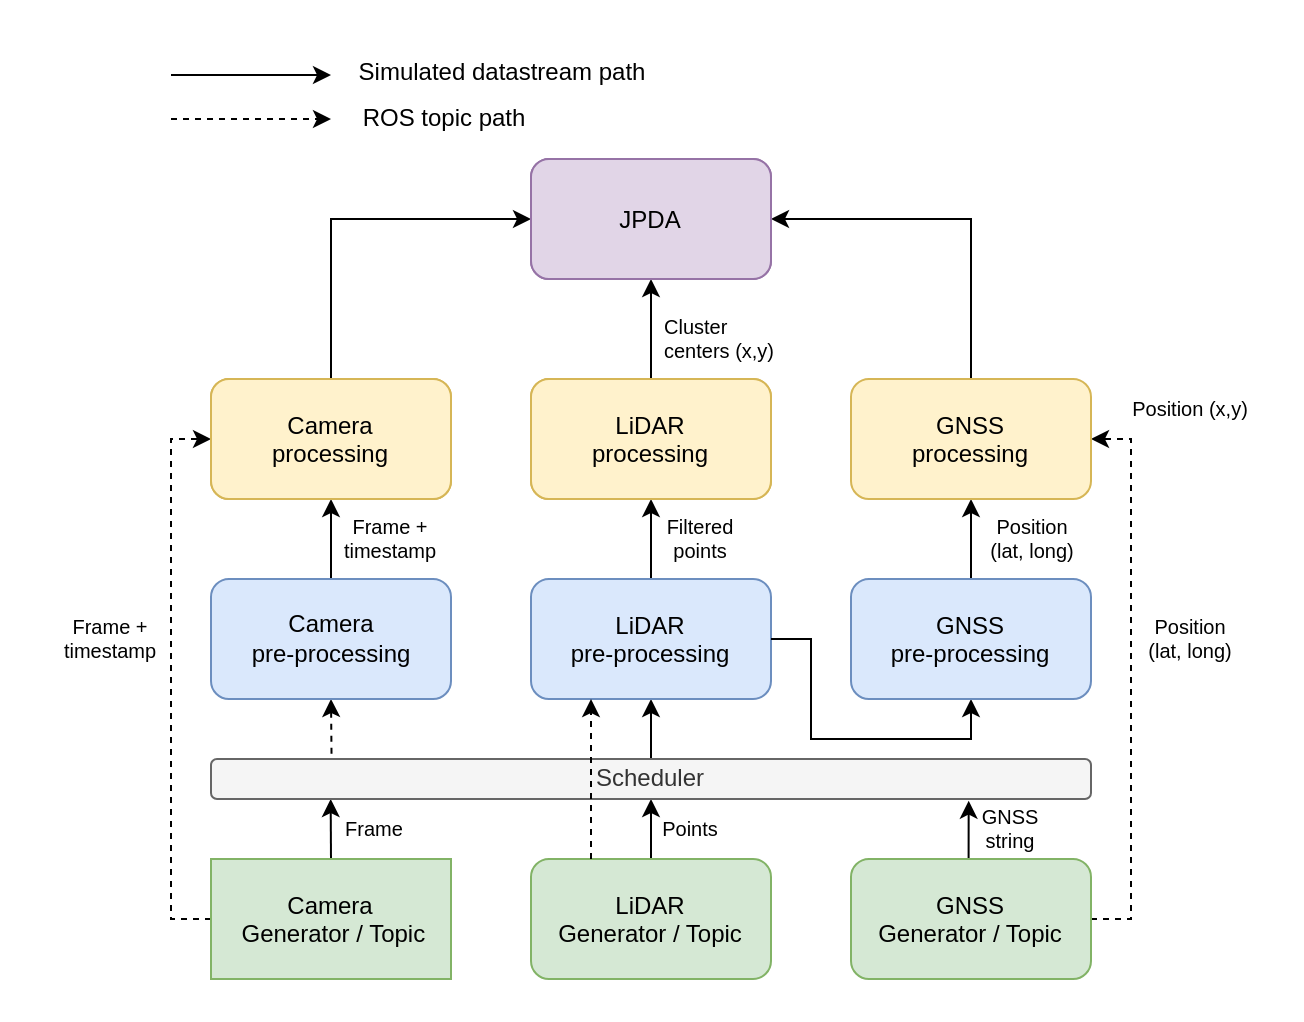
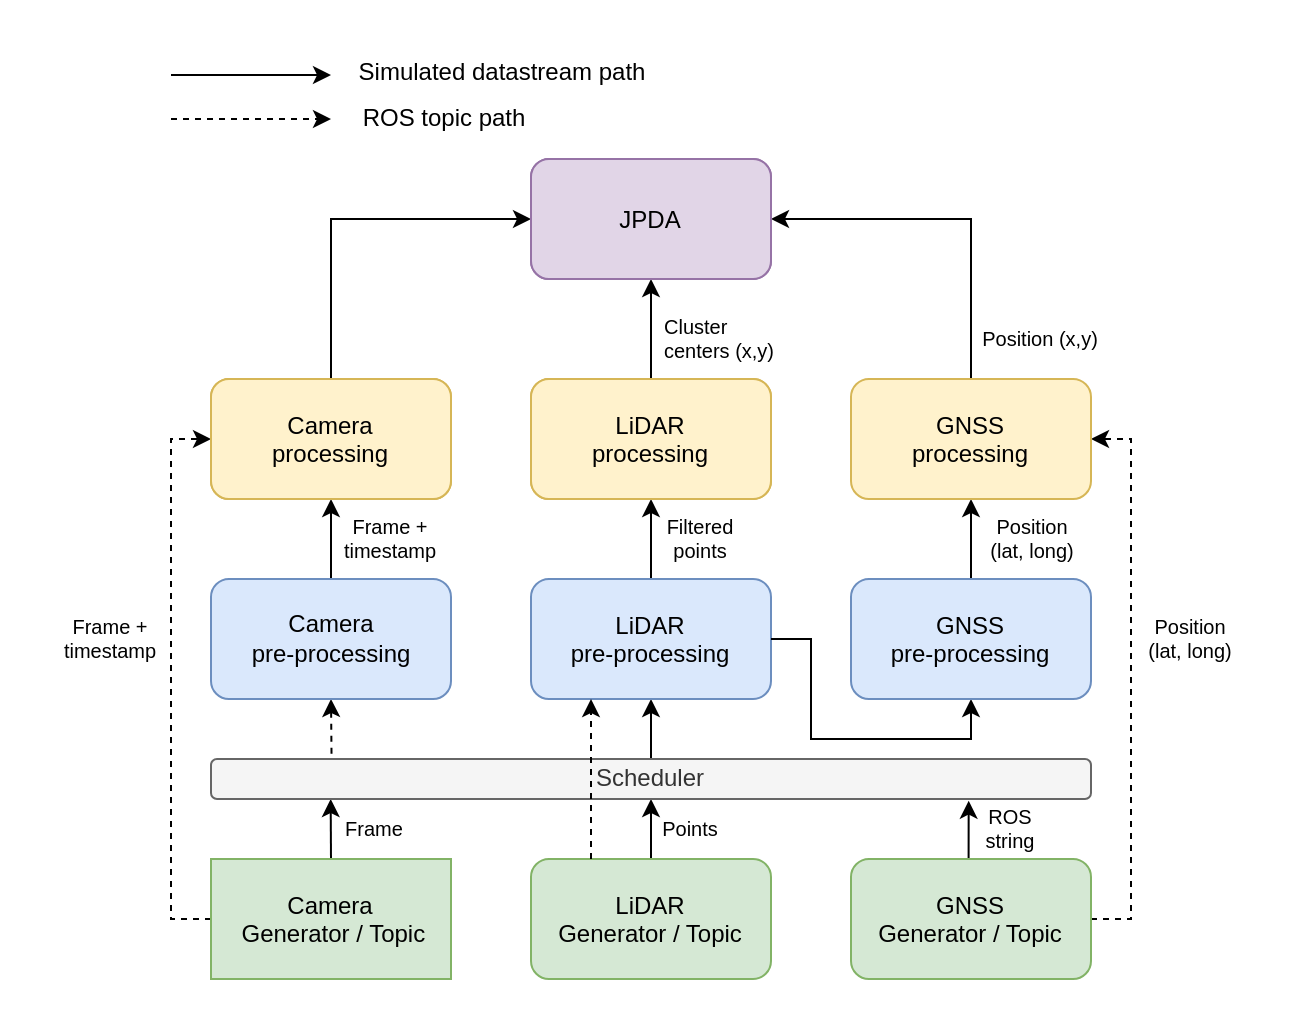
(1191, 409) -> (1041, 339)
(1010, 817) -> (1010, 817)
